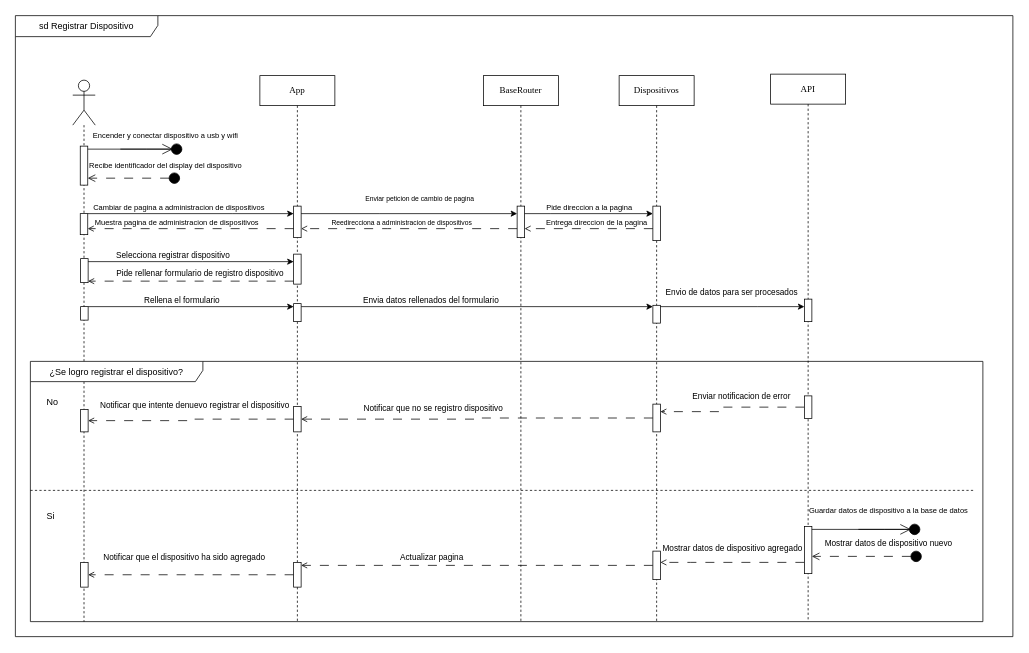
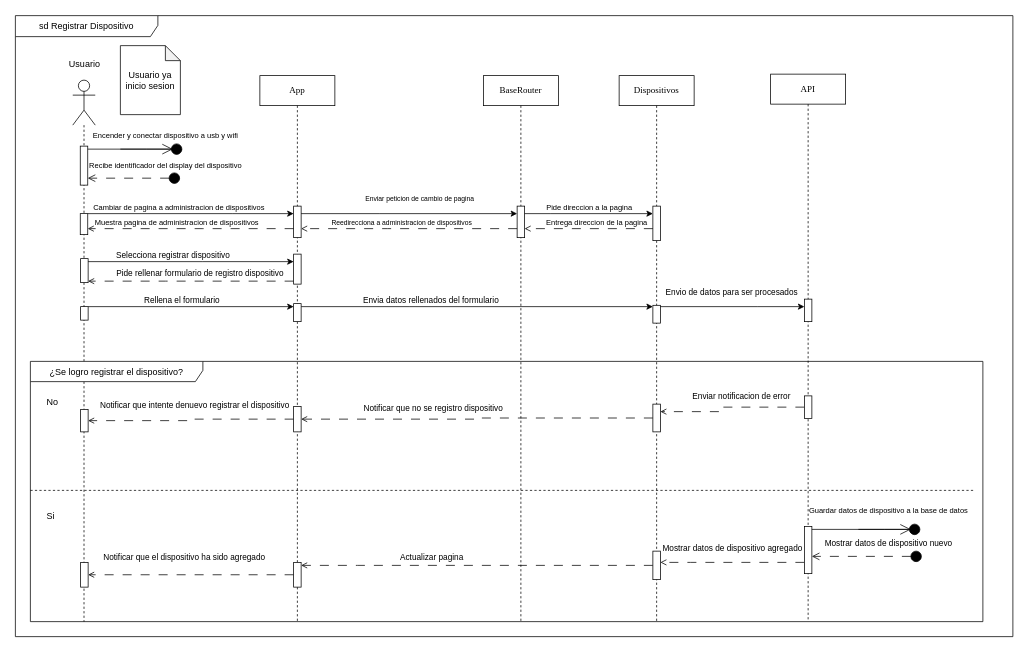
none -> (84, 64)
none -> (150, 80)
